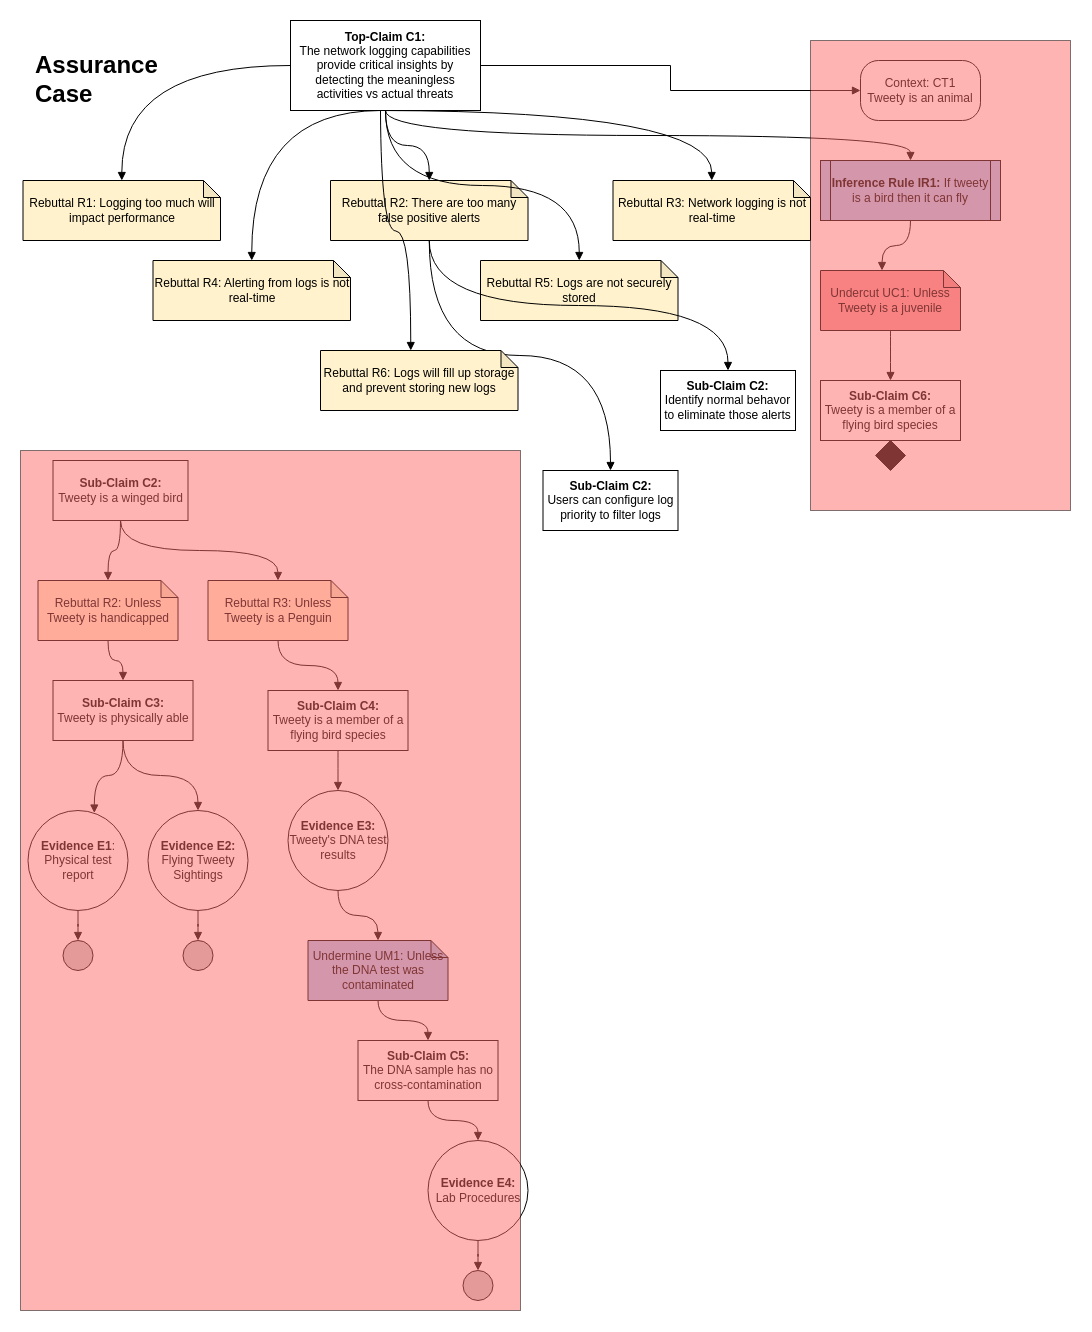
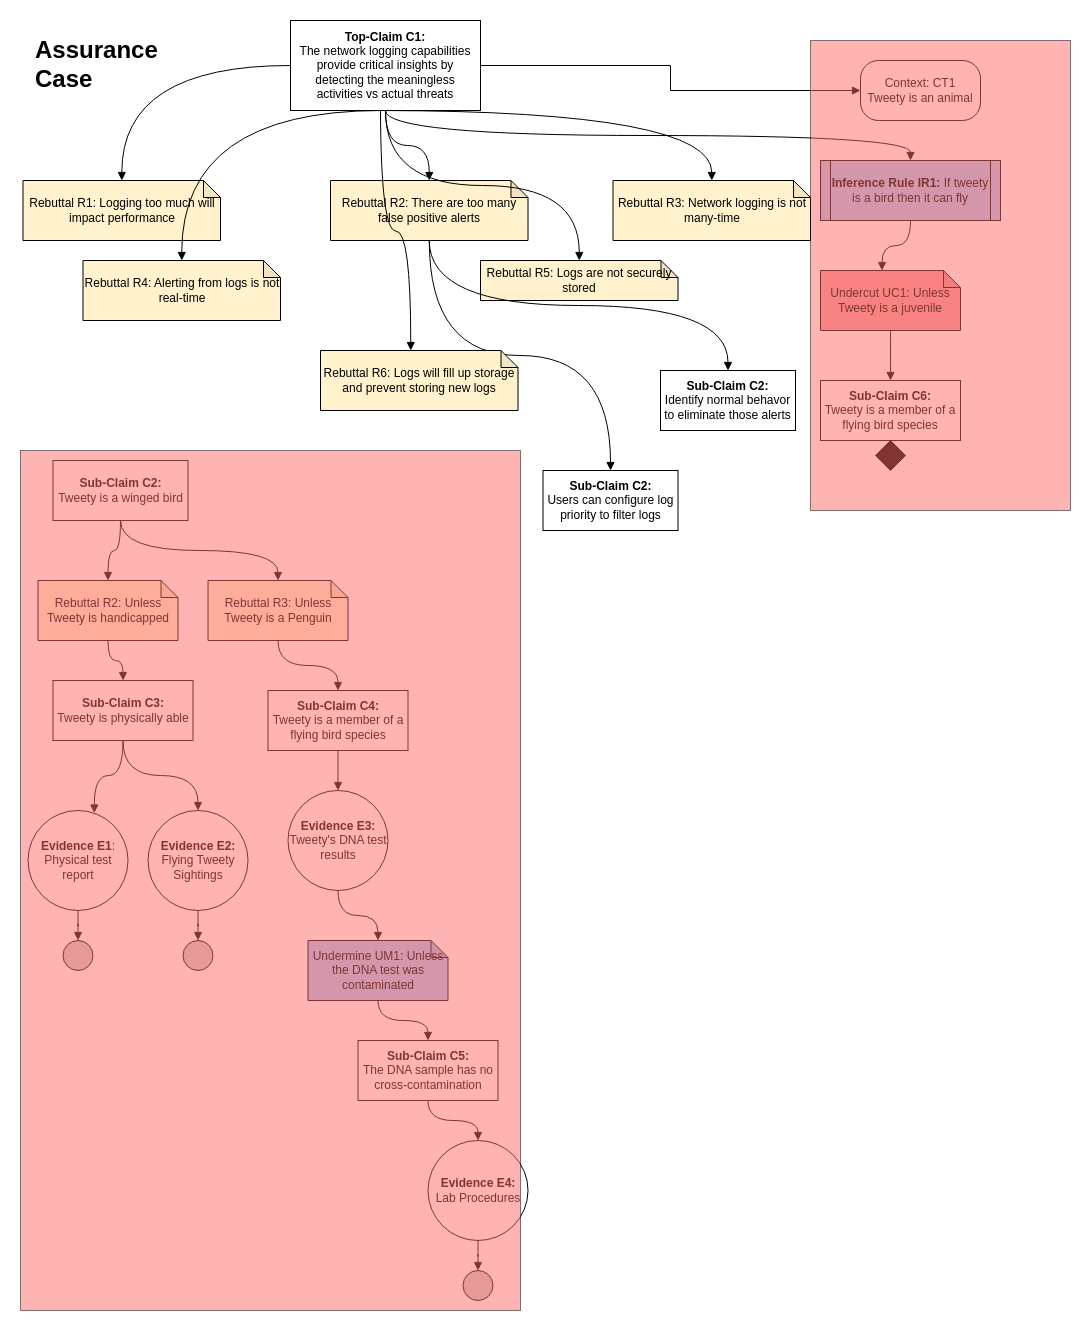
(126, 86) -> (126, 71)
(713, 211) -> (713, 211)
(252, 291) -> (182, 291)
(579, 291) -> (579, 281)
